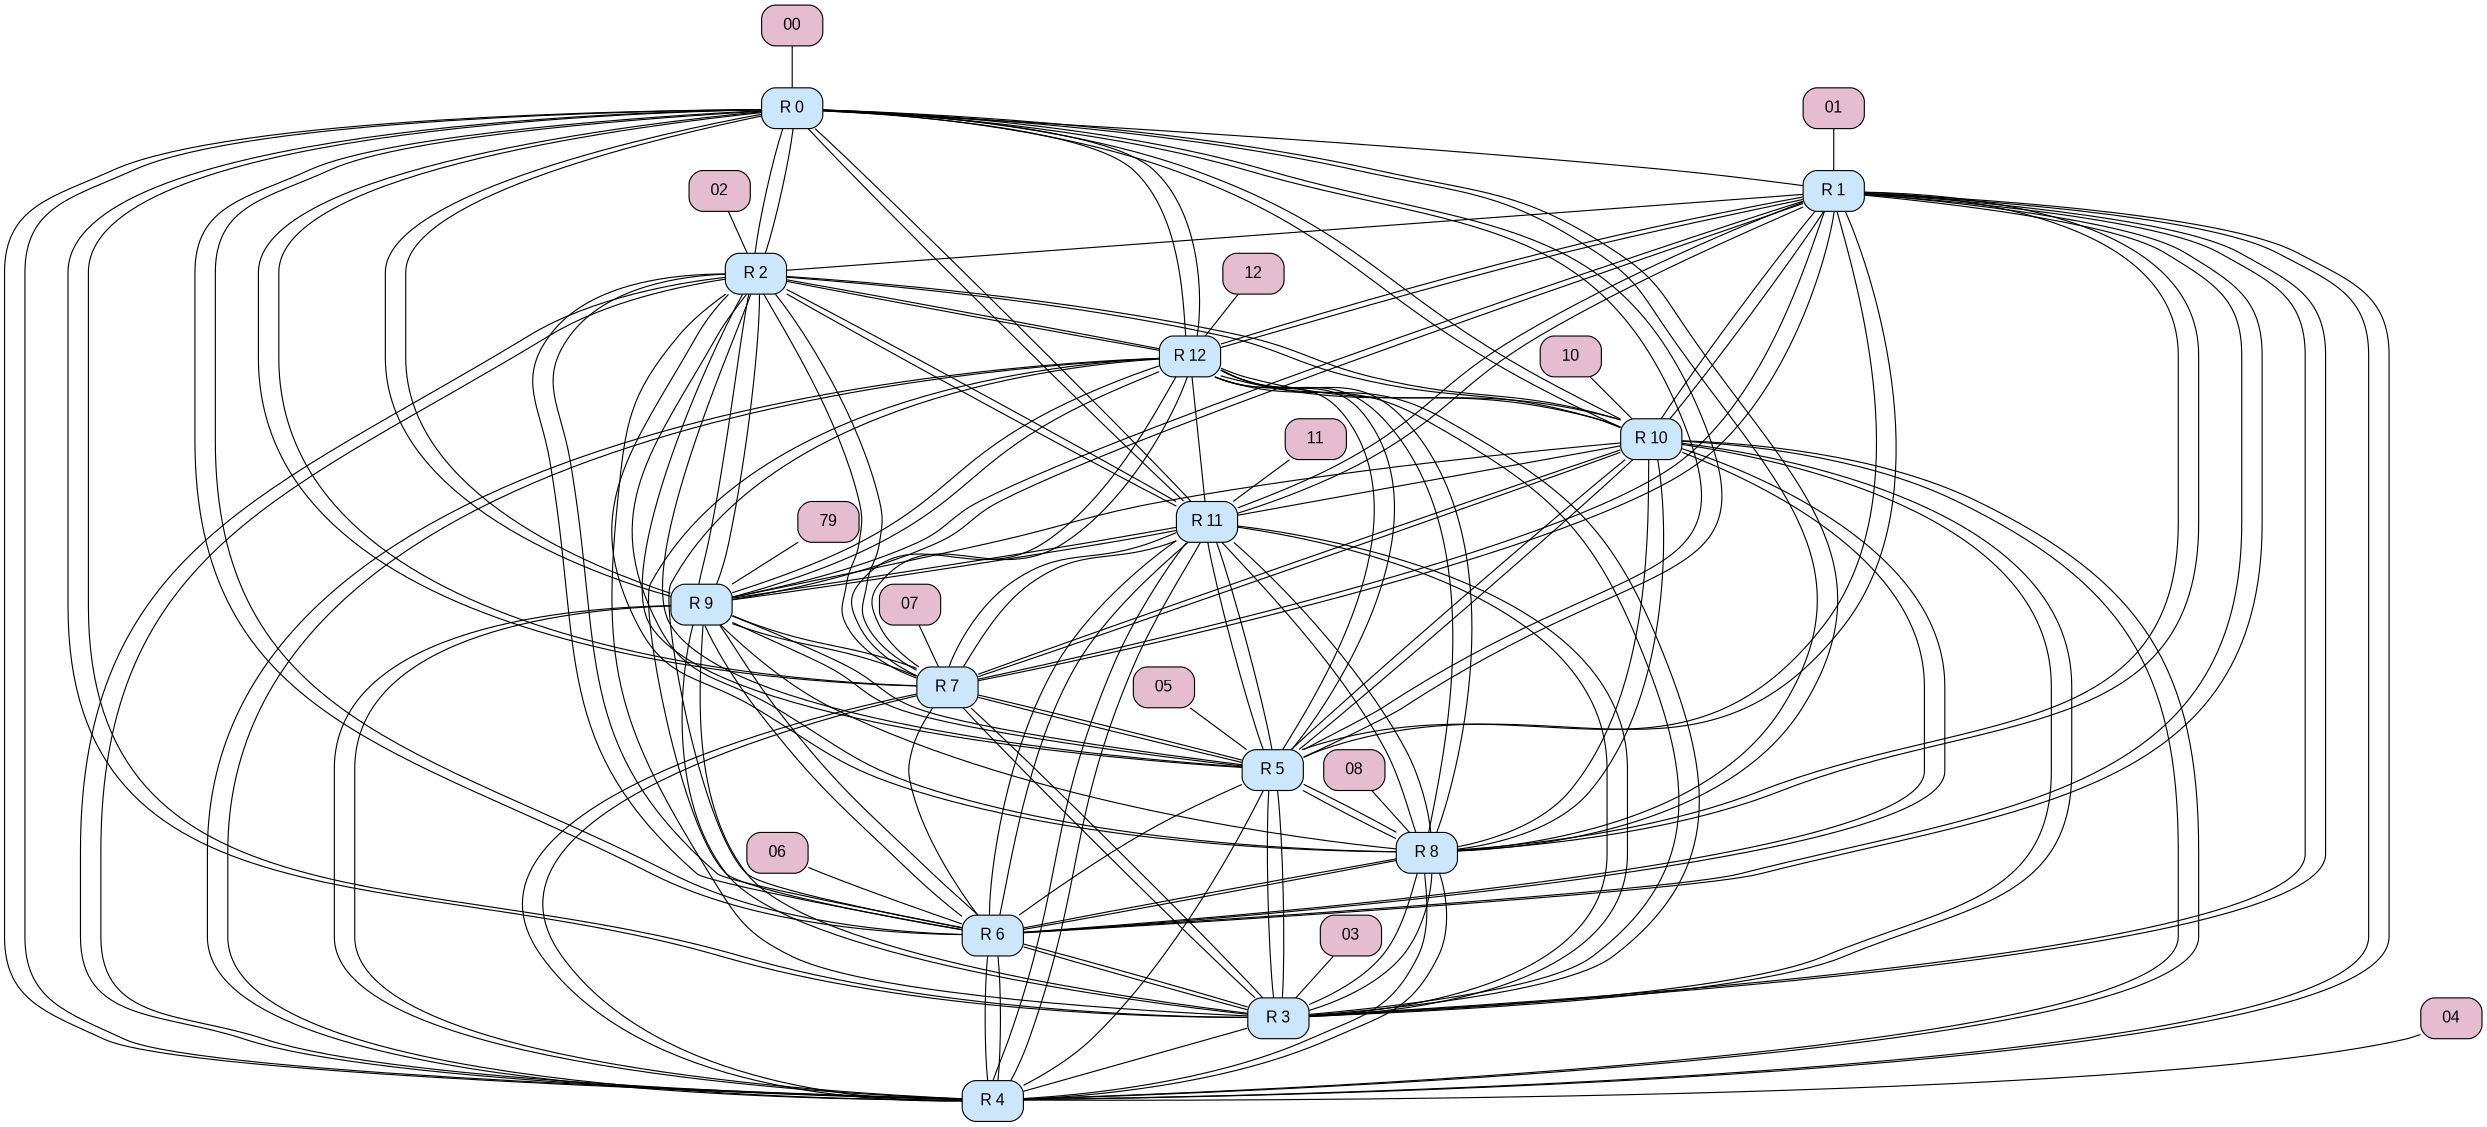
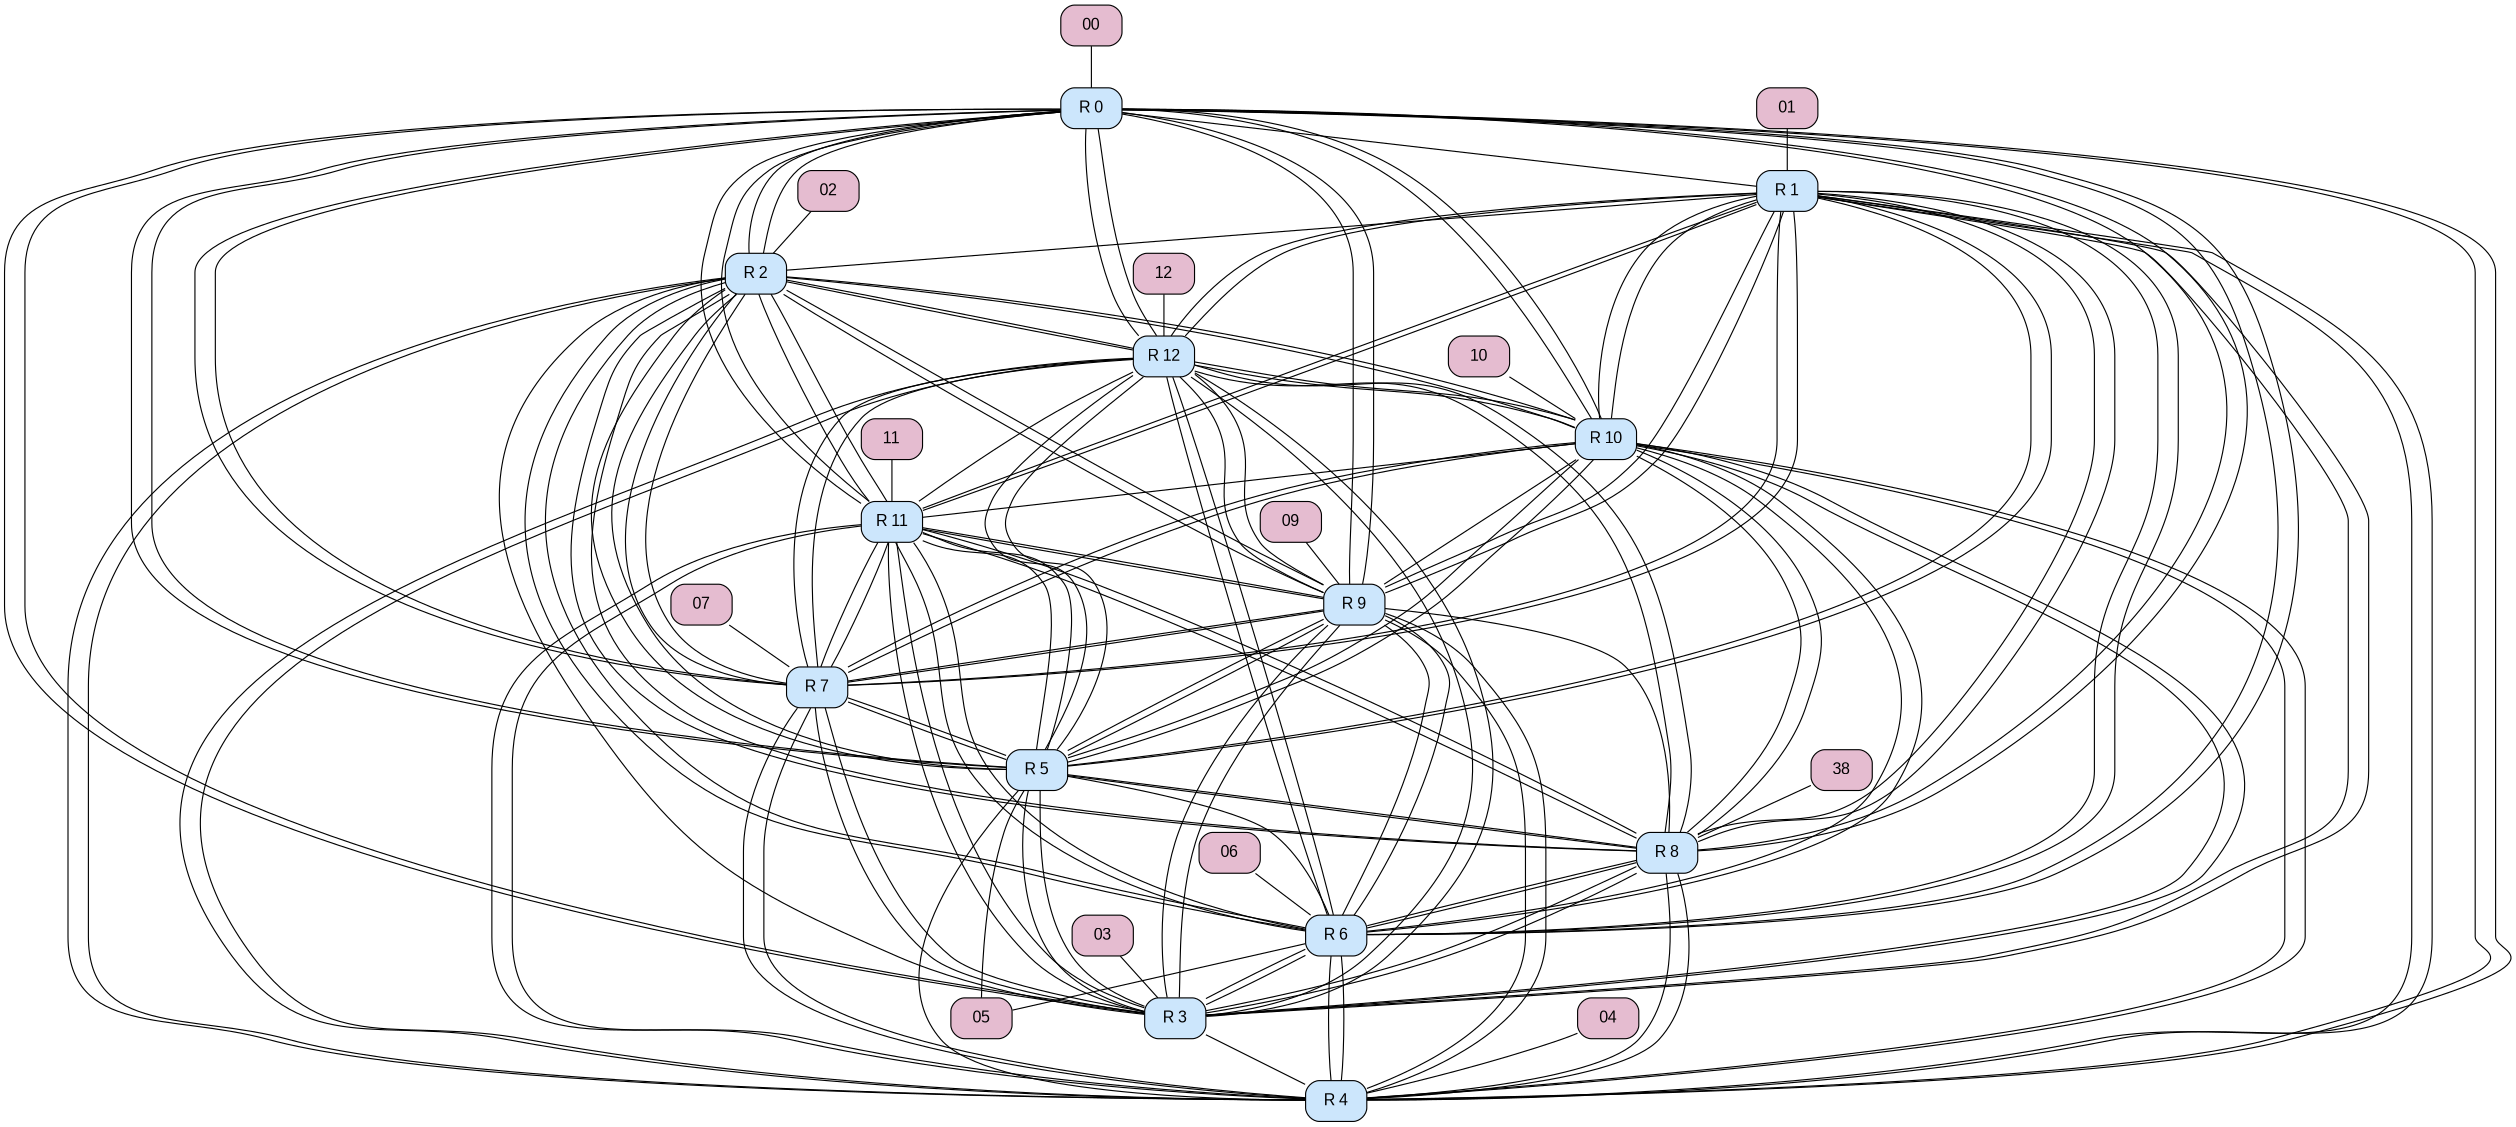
(828, 522) -> (1291, 522)
(1354, 770) -> (1842, 770)
(921, 816) -> (1152, 979)
